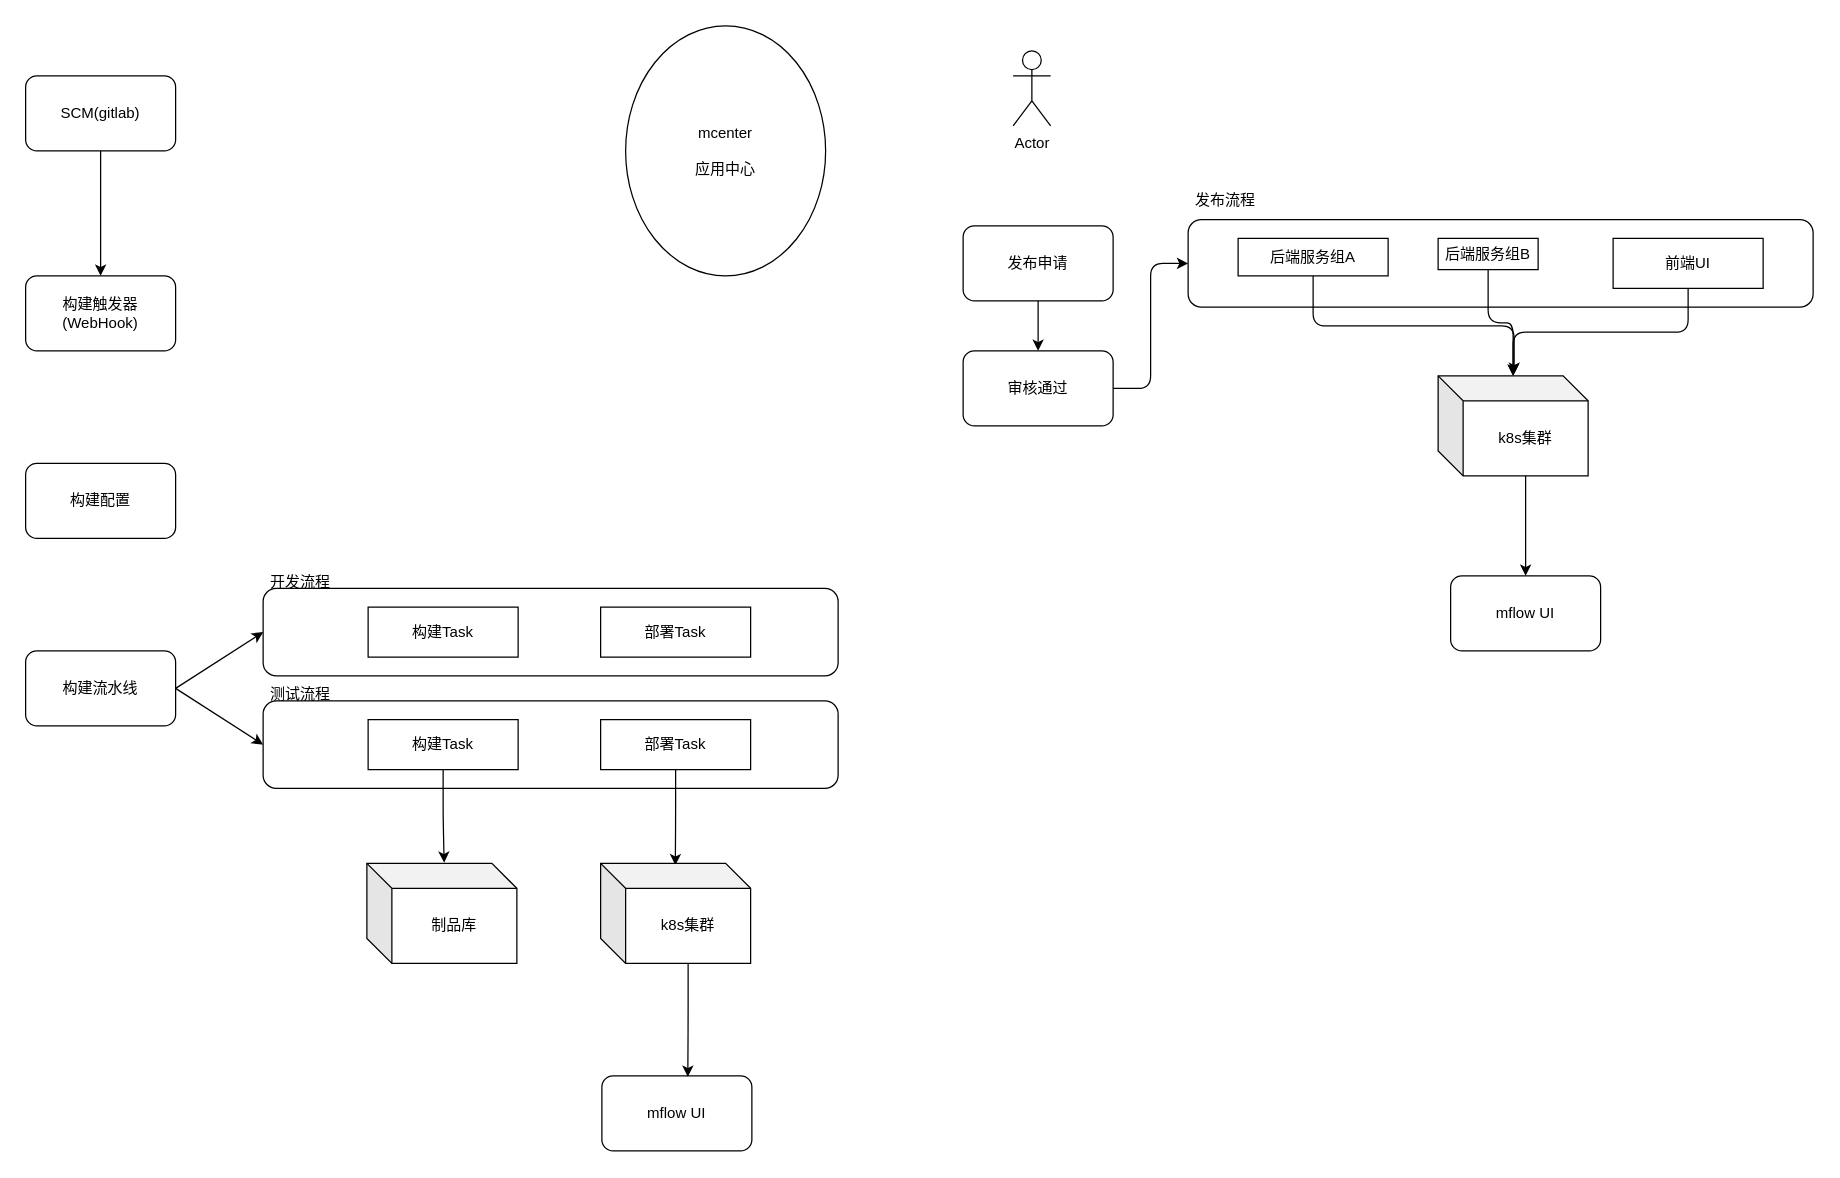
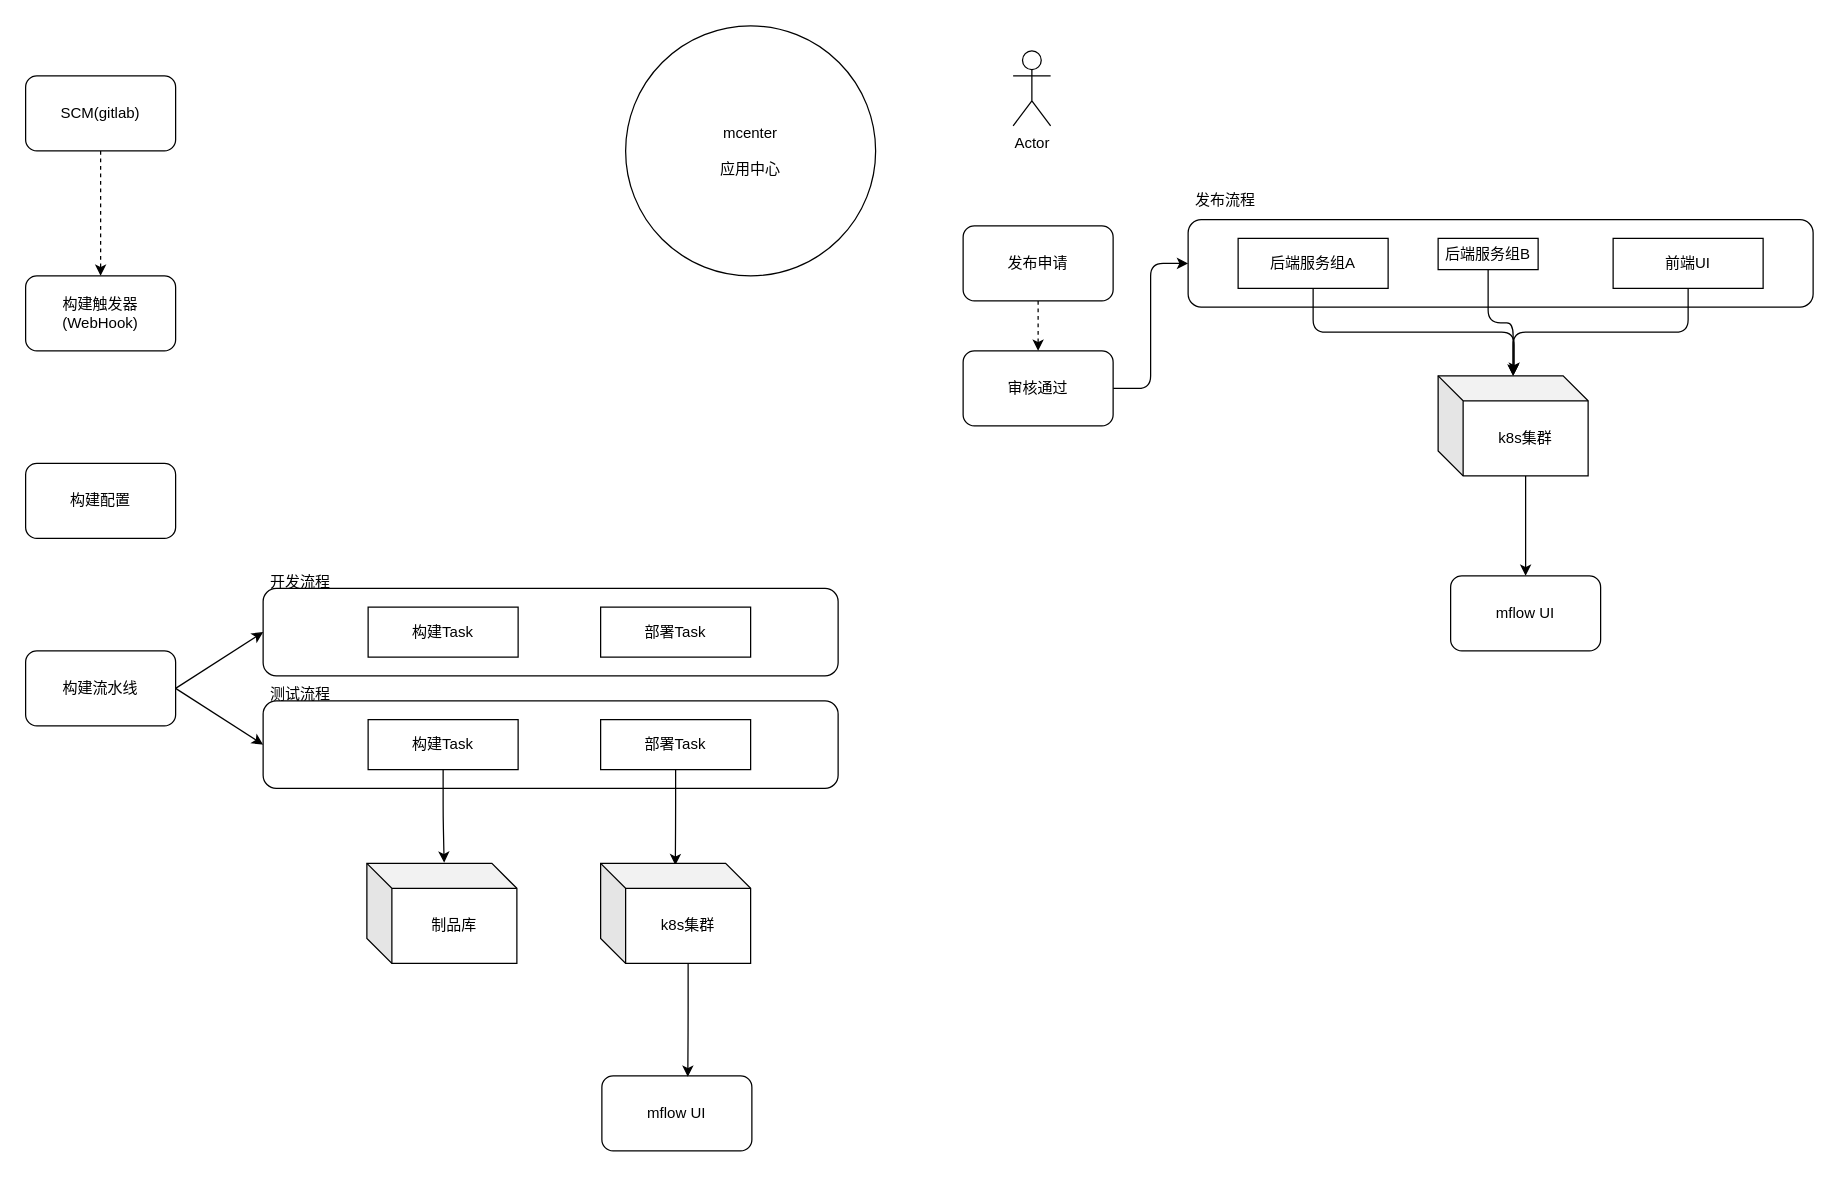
(726, 151) -> (751, 151)
(101, 208) -> (101, 208)
(1313, 257) -> (1313, 263)
(1038, 321) -> (1038, 321)
